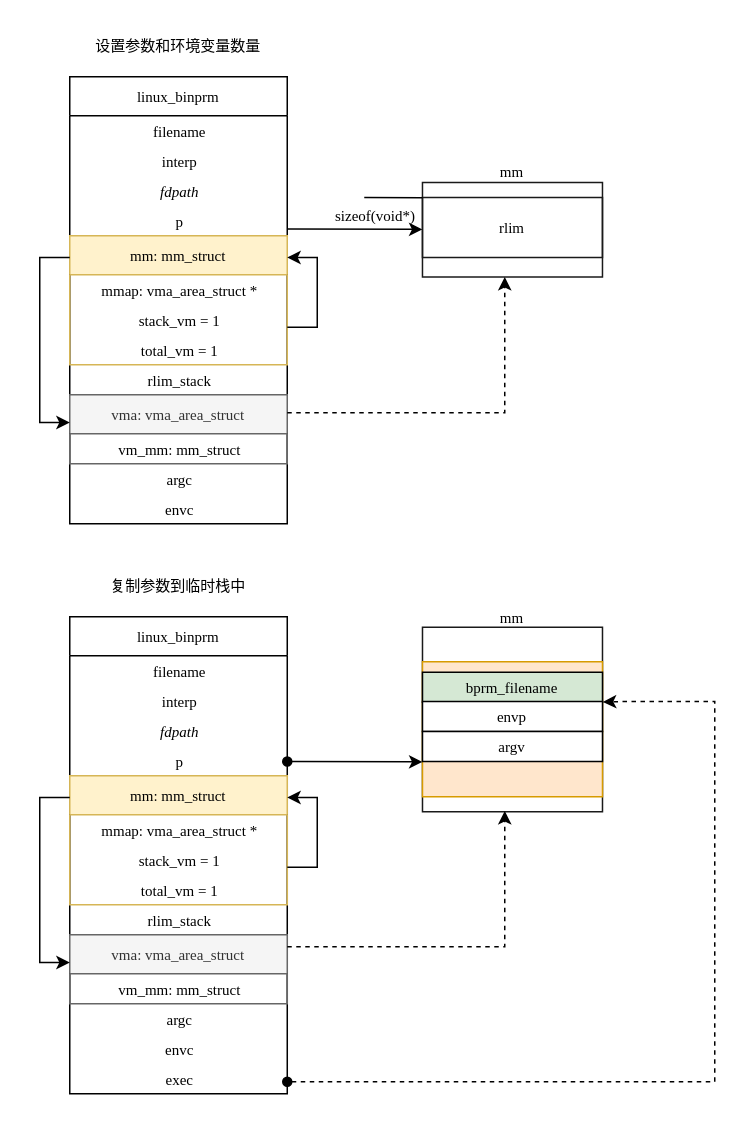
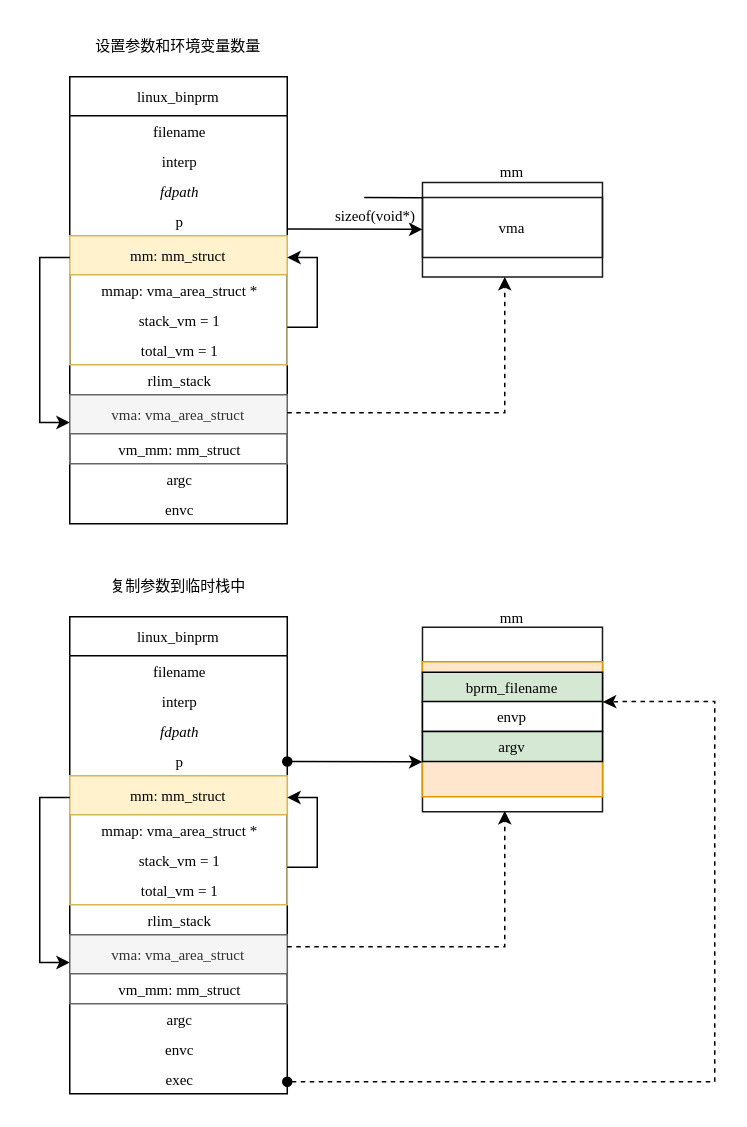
(512, 227) -> (512, 227)
(512, 746) -> (512, 746)
